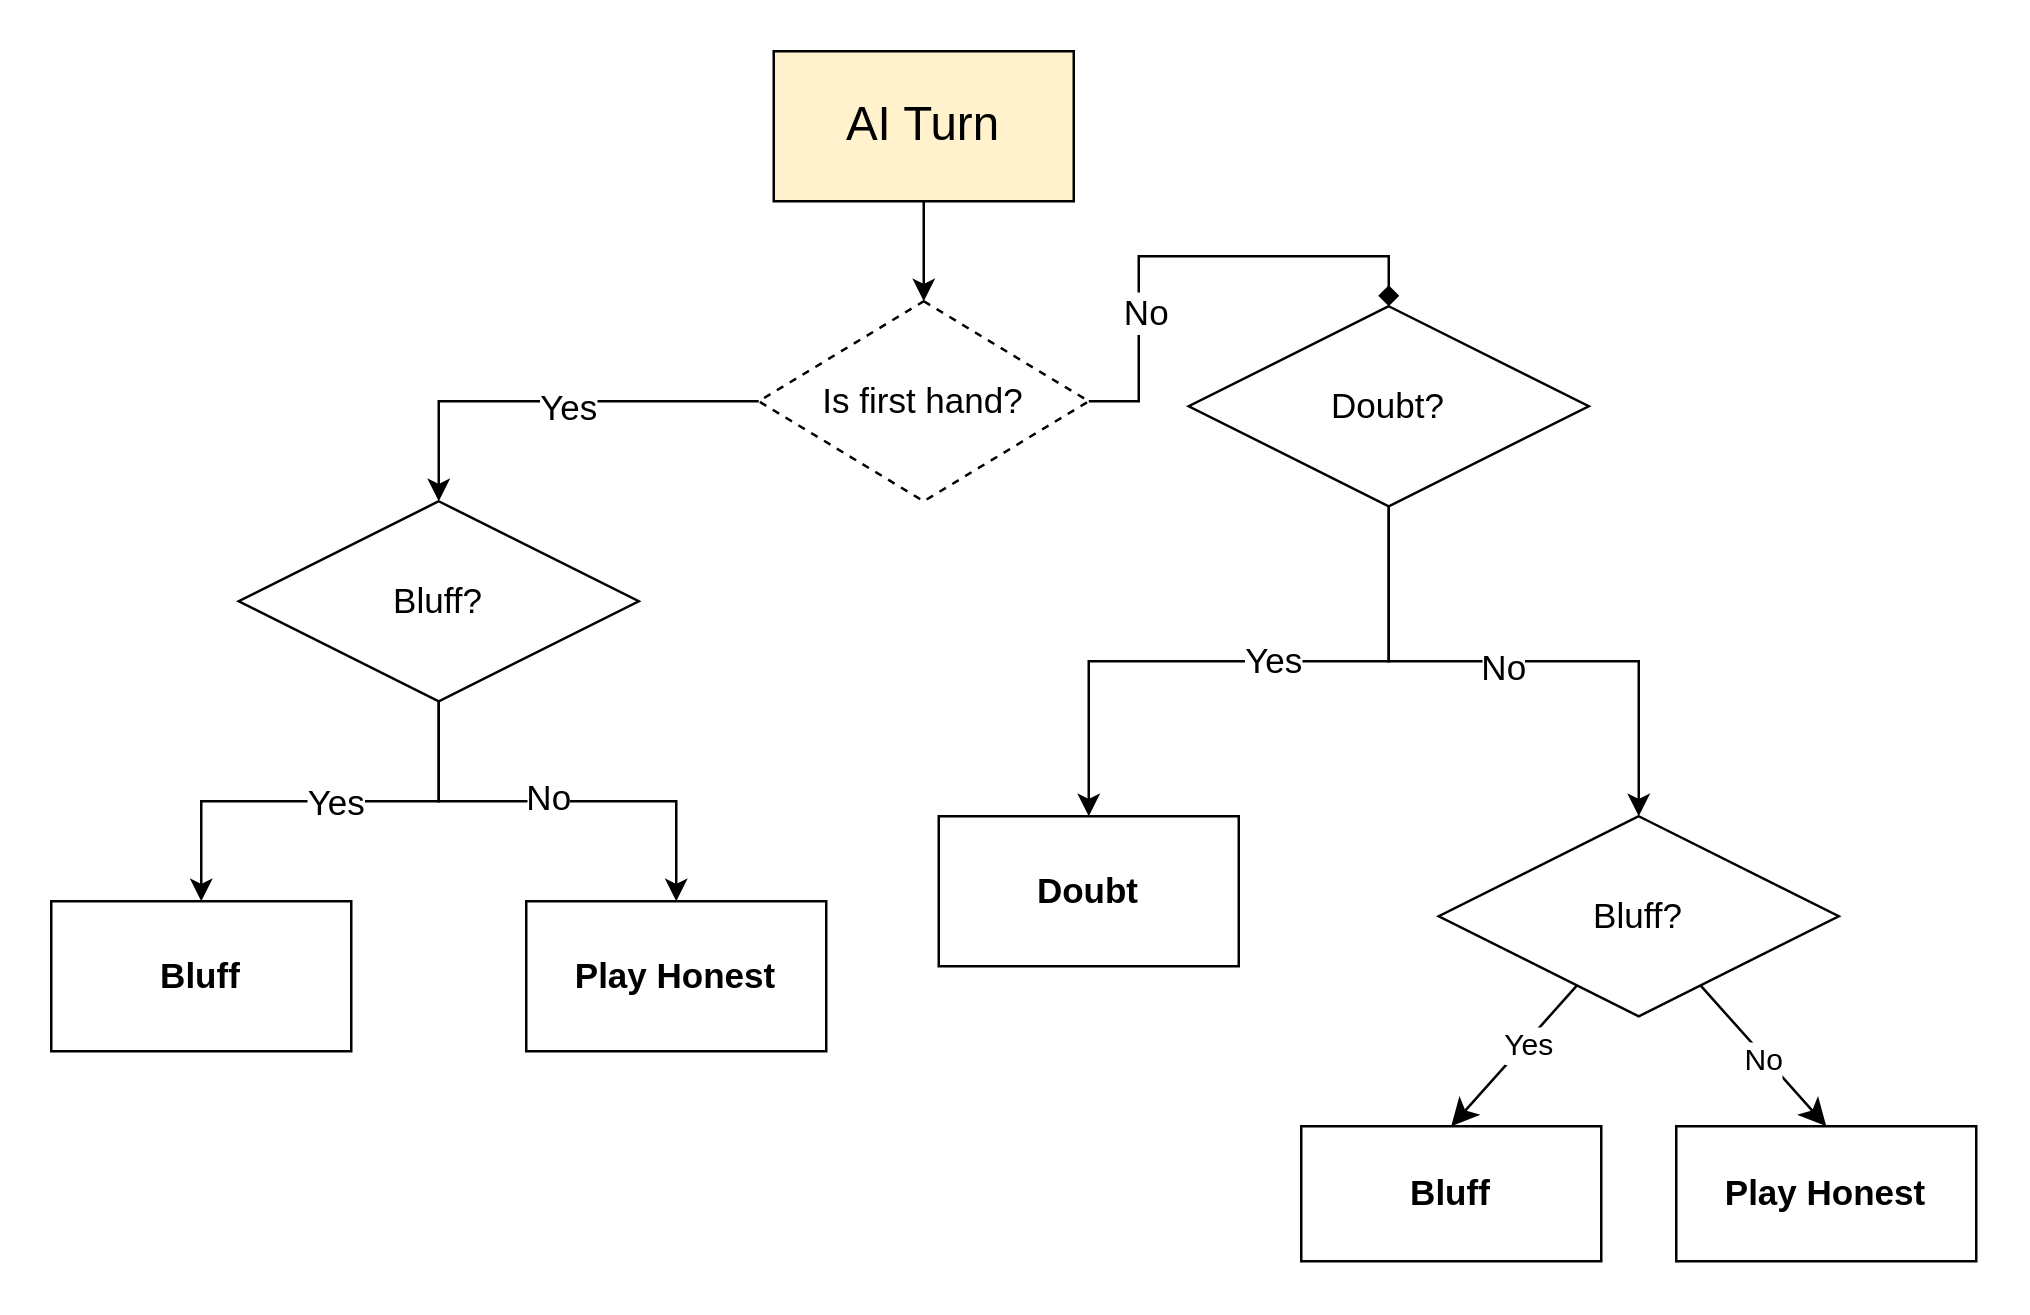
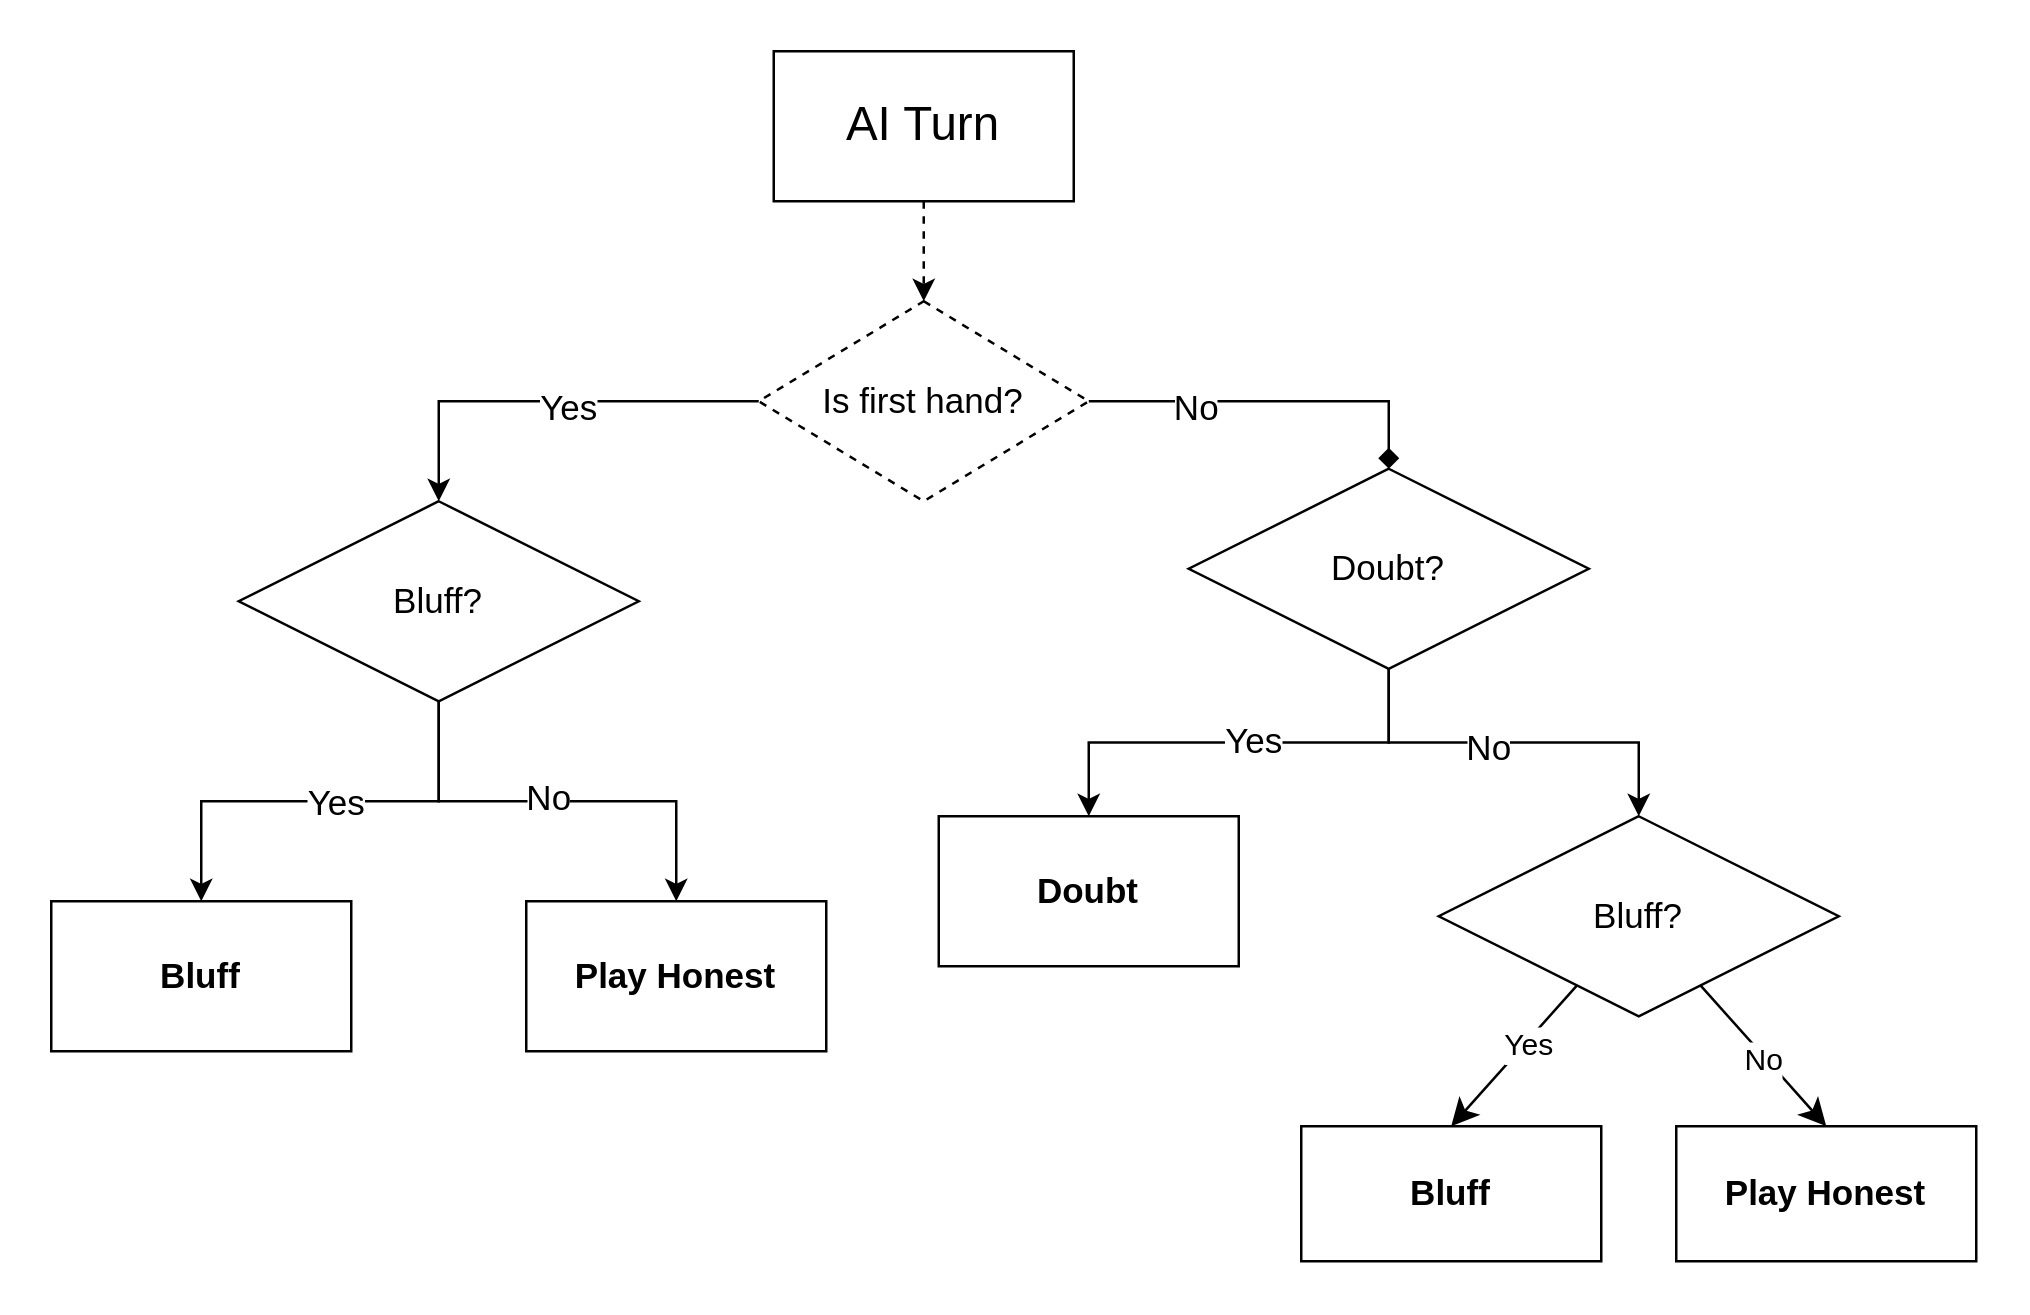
(924, 126) -> (924, 126)
(924, 242) -> (924, 242)
(1389, 406) -> (1389, 569)
